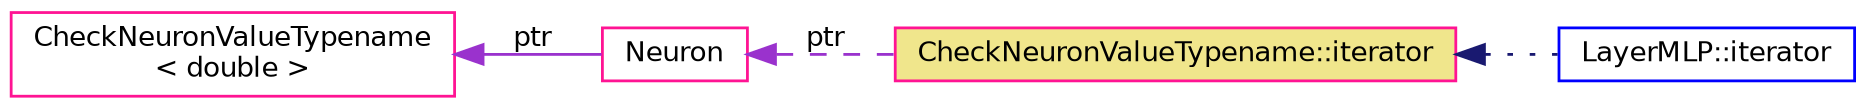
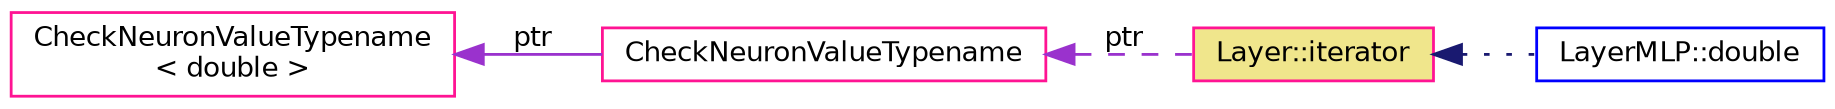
(675, 54) -> (824, 54)
(1176, 54) -> (1314, 54)
(1707, 54) -> (1680, 54)
